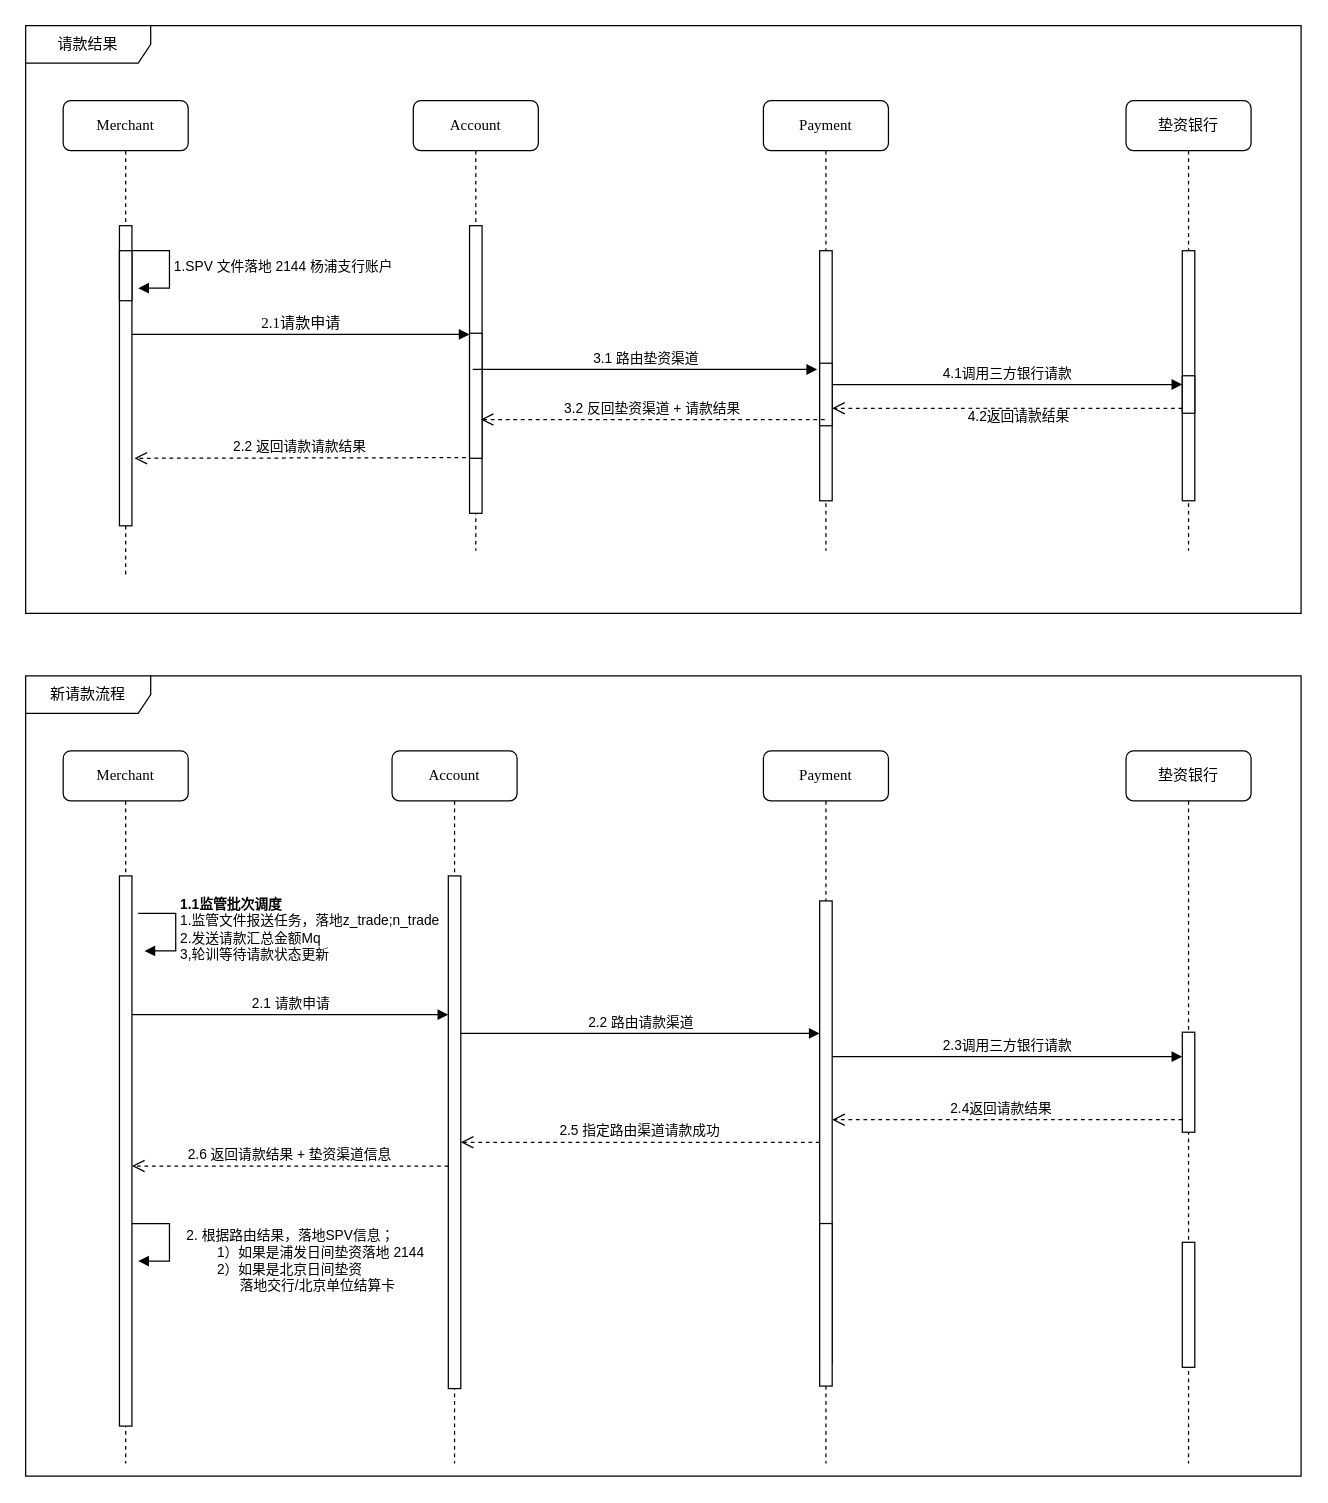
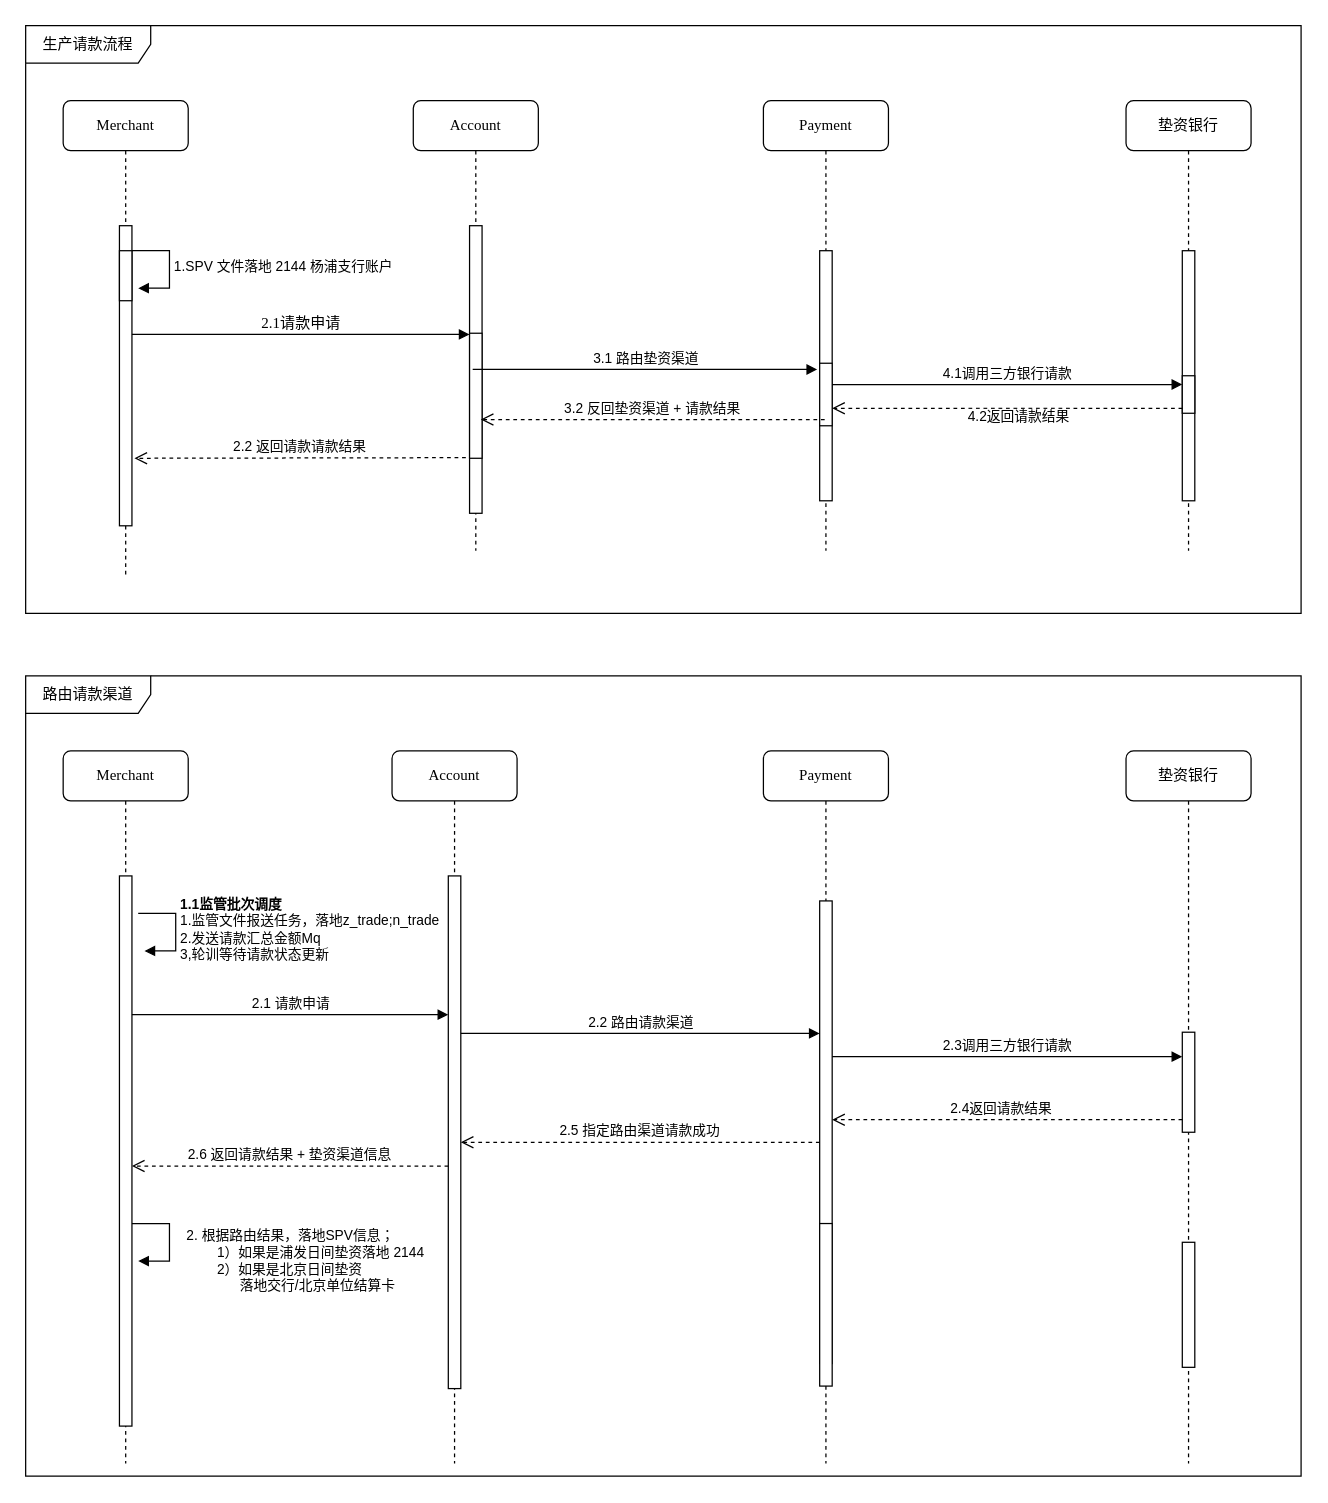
(88, 44) -> (88, 44)
(88, 694) -> (88, 694)
